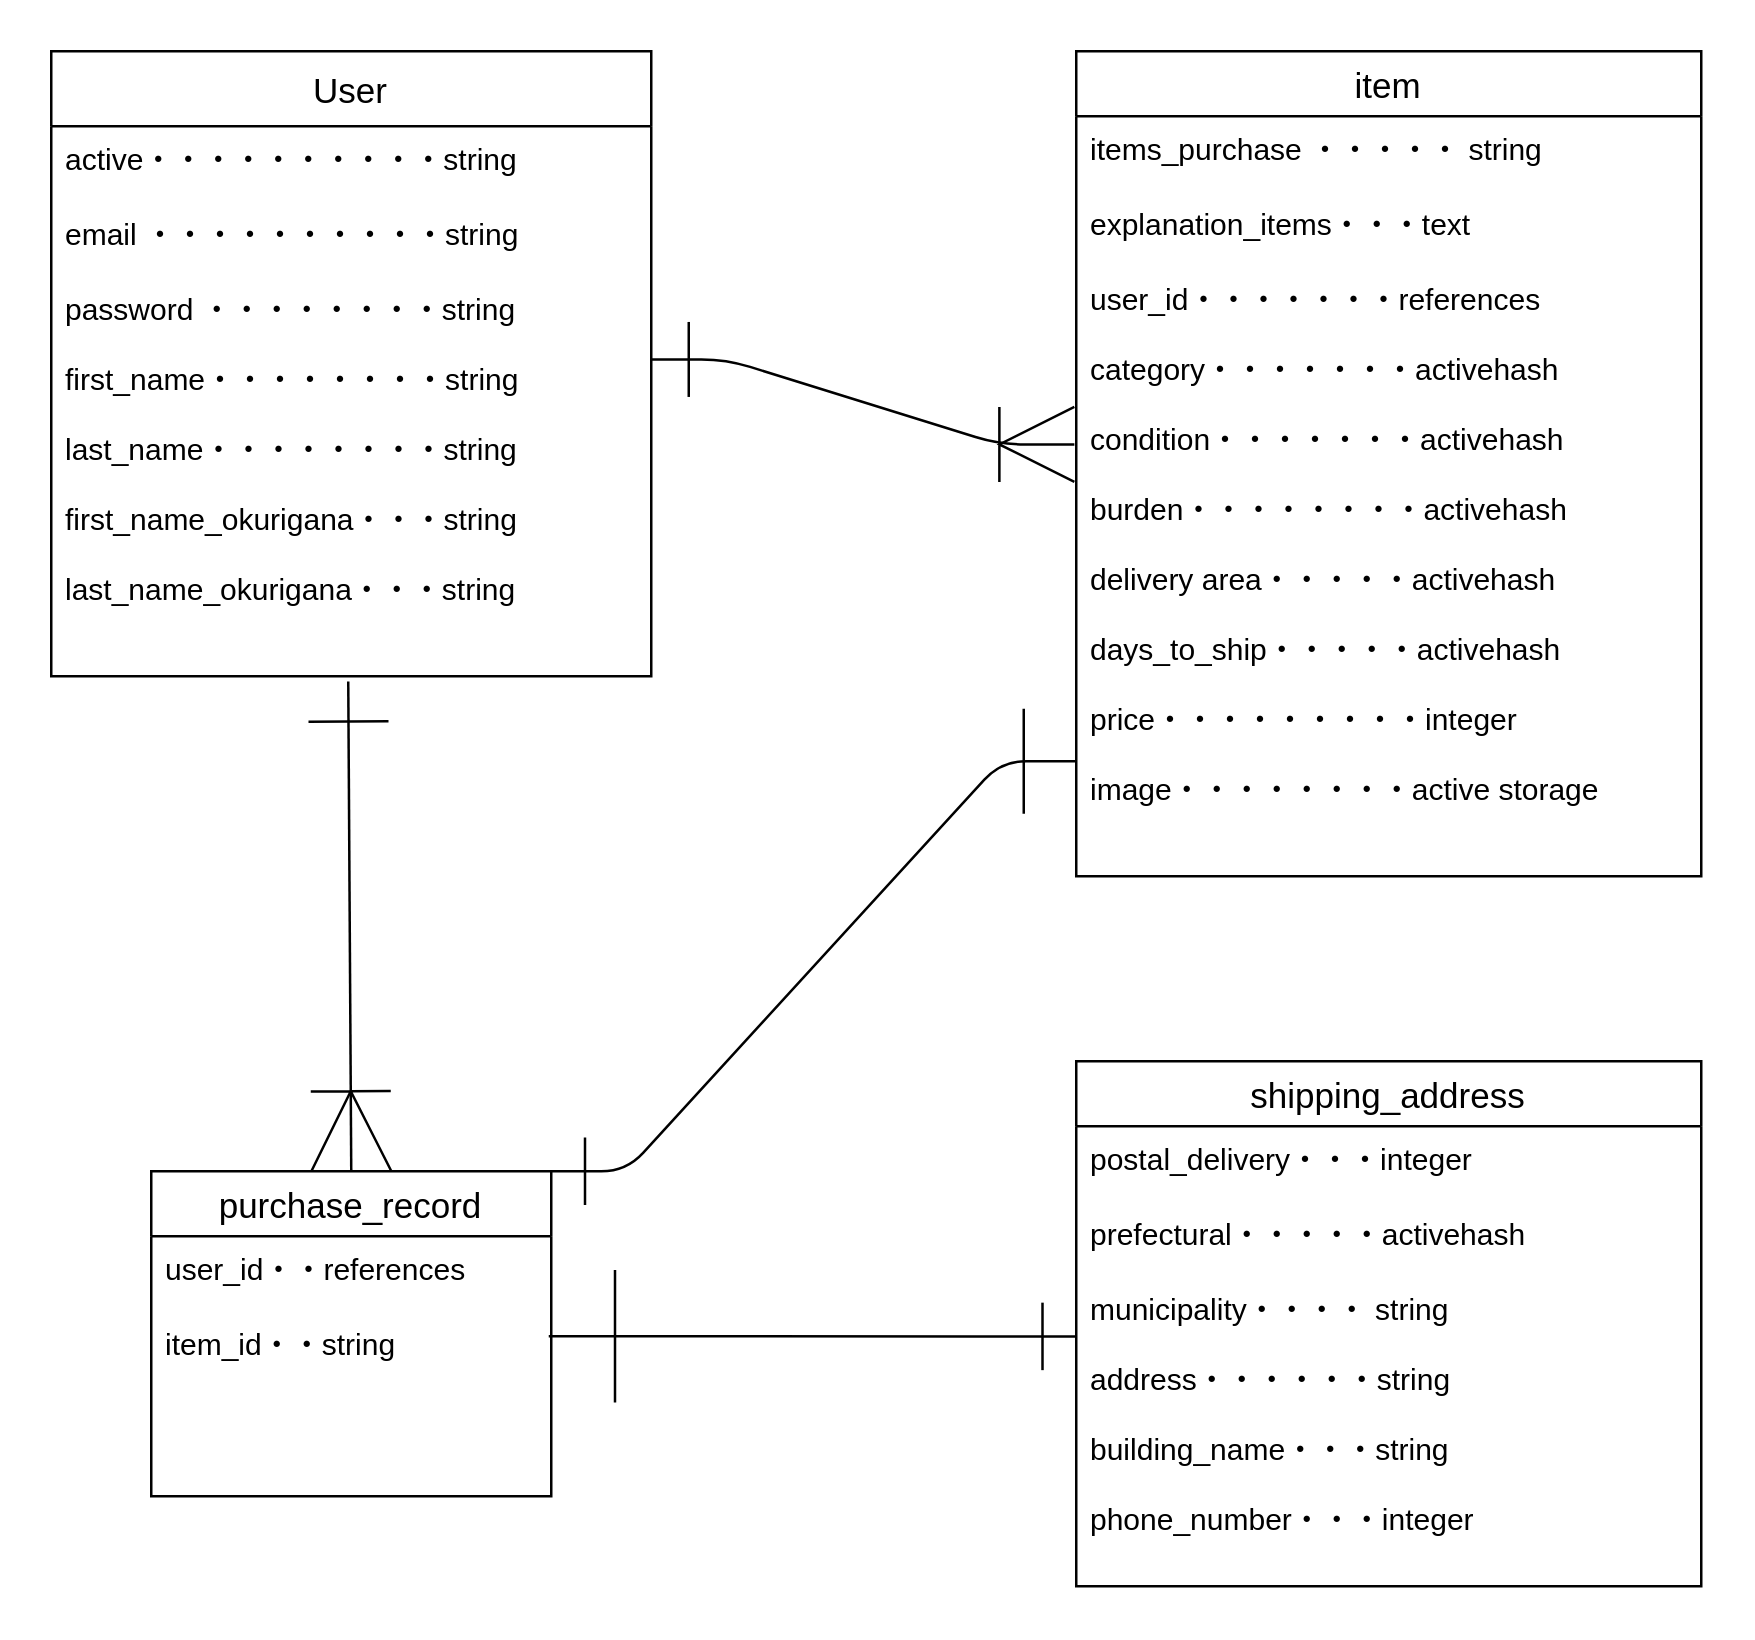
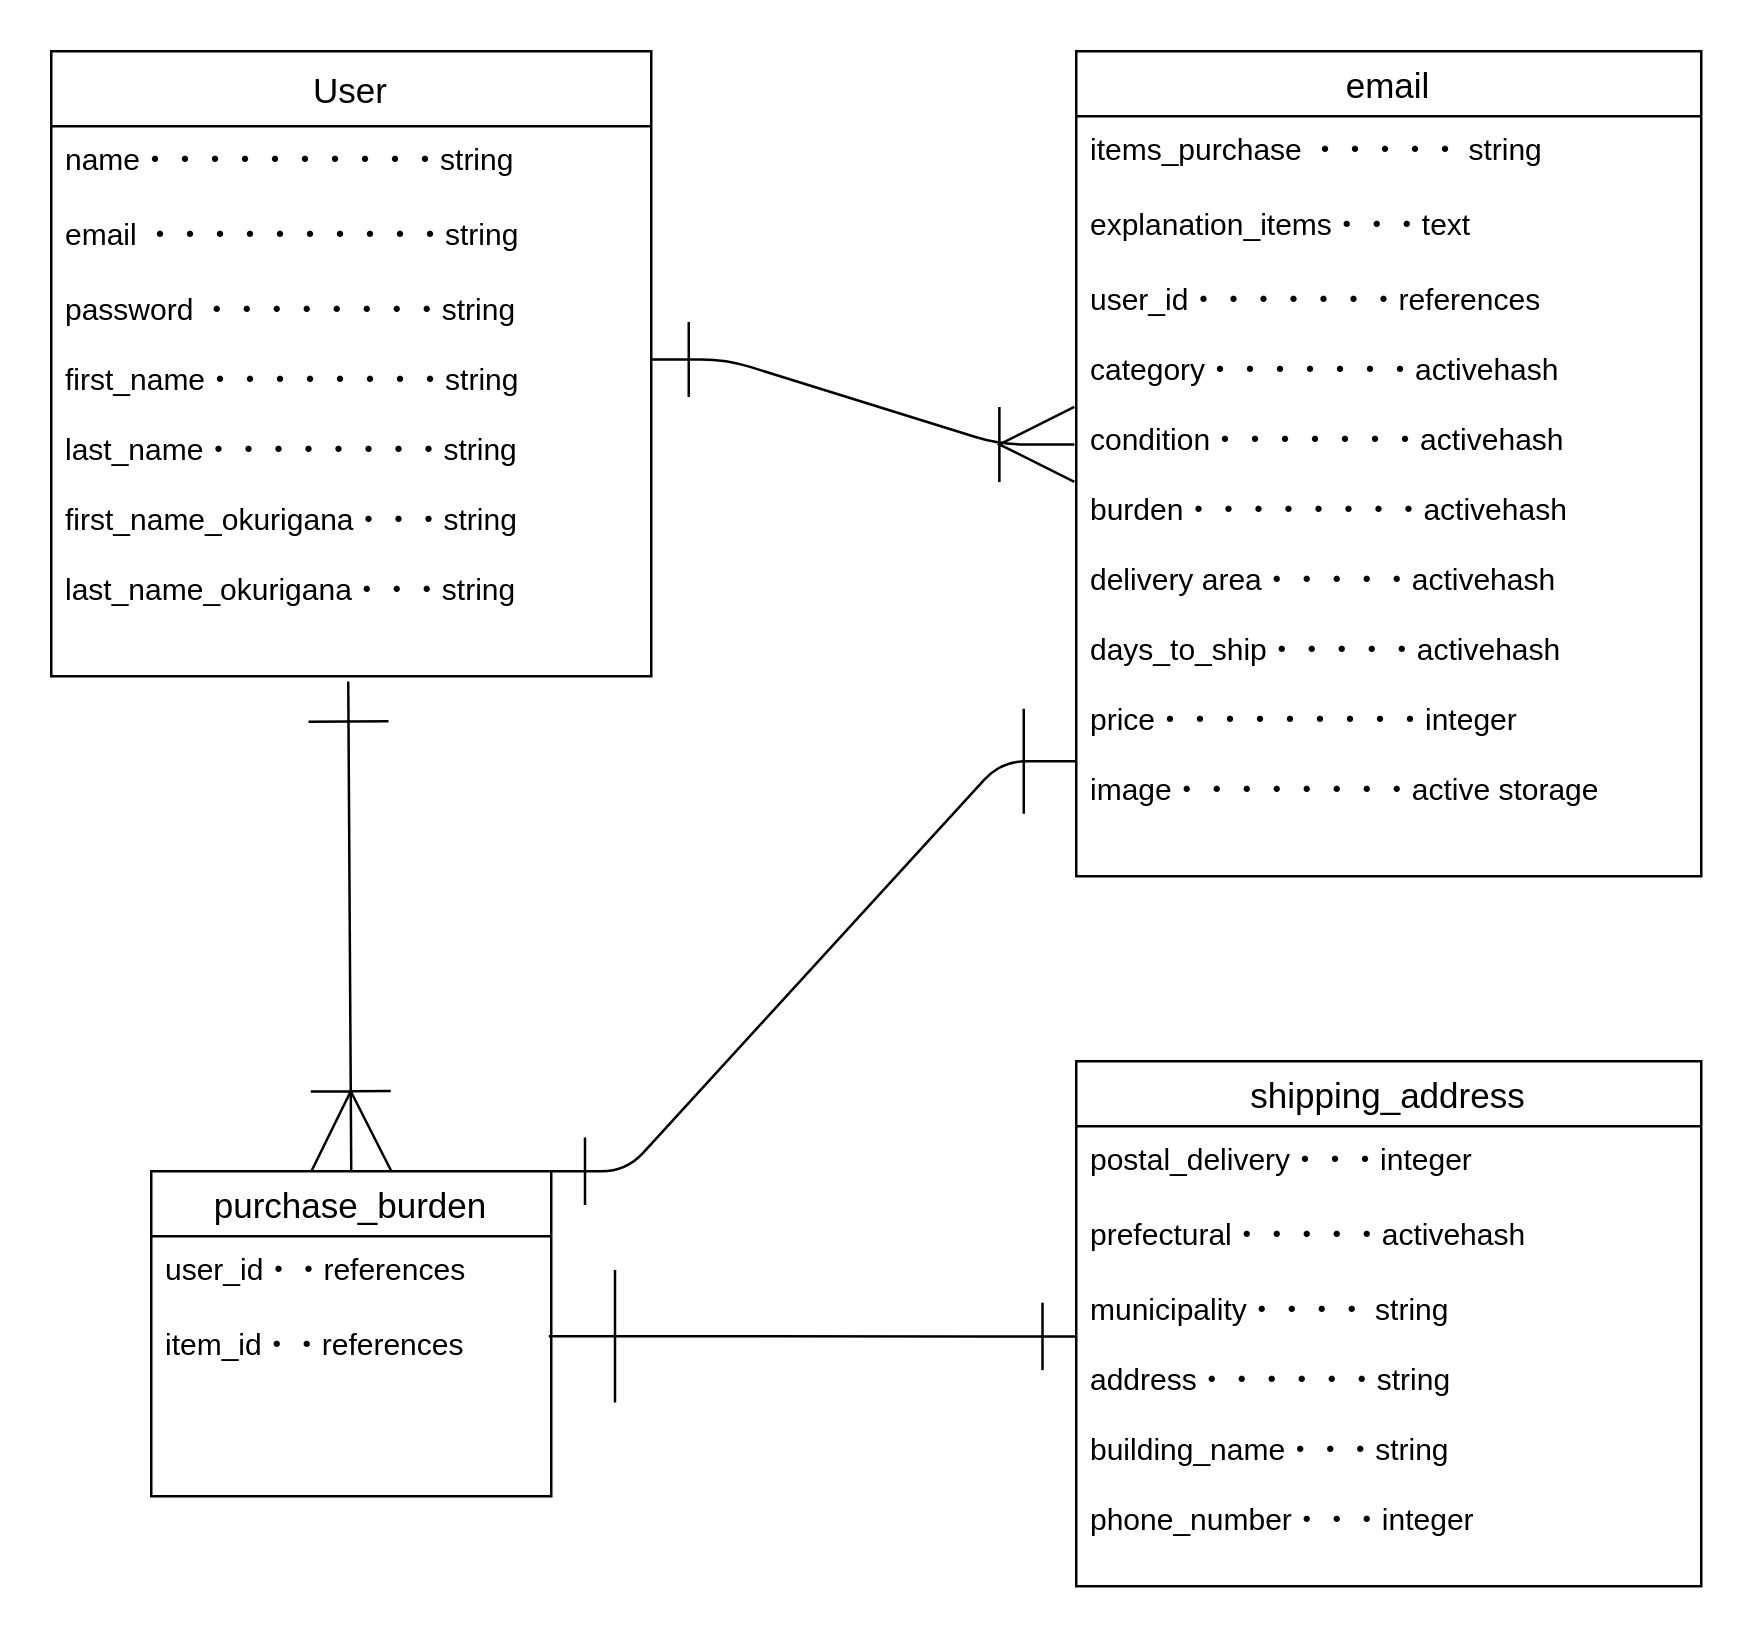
(1388, 86) -> (1388, 86)
(308, 160) -> (295, 160)
(350, 1206) -> (350, 1206)
(293, 1345) -> (330, 1345)
